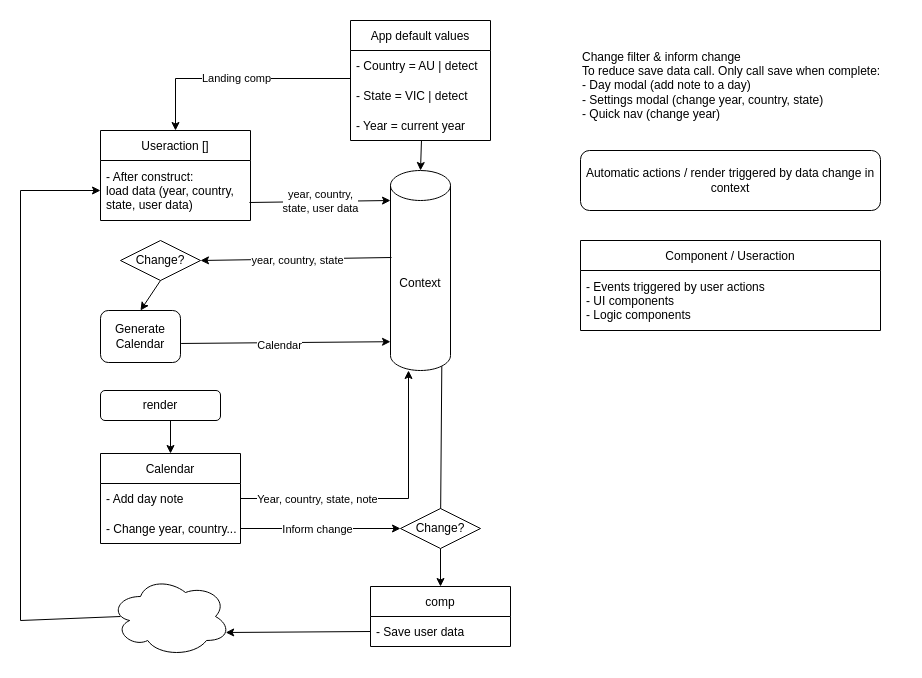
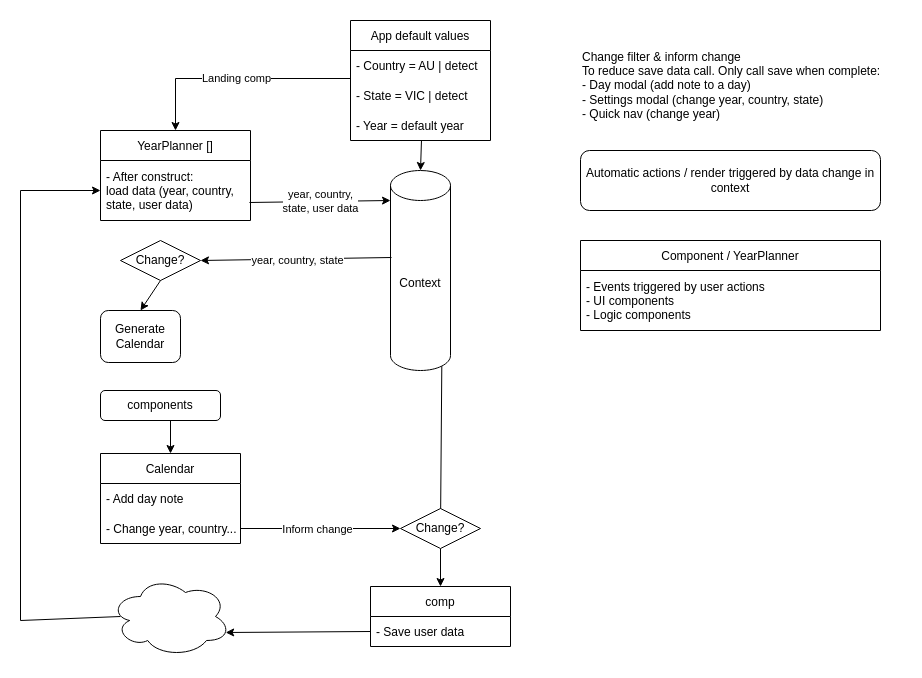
(420, 126) -> (419, 126)
(175, 146) -> (175, 146)
(730, 256) -> (730, 256)
(283, 343) -> none
(161, 406) -> (161, 406)
(386, 499) -> none
